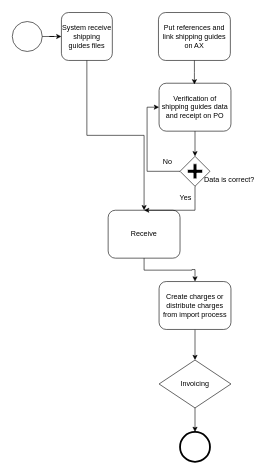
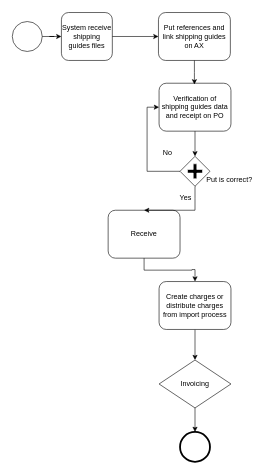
(115, 135) -> (134, 36)
(168, 162) -> (168, 153)
(230, 180) -> (230, 180)
